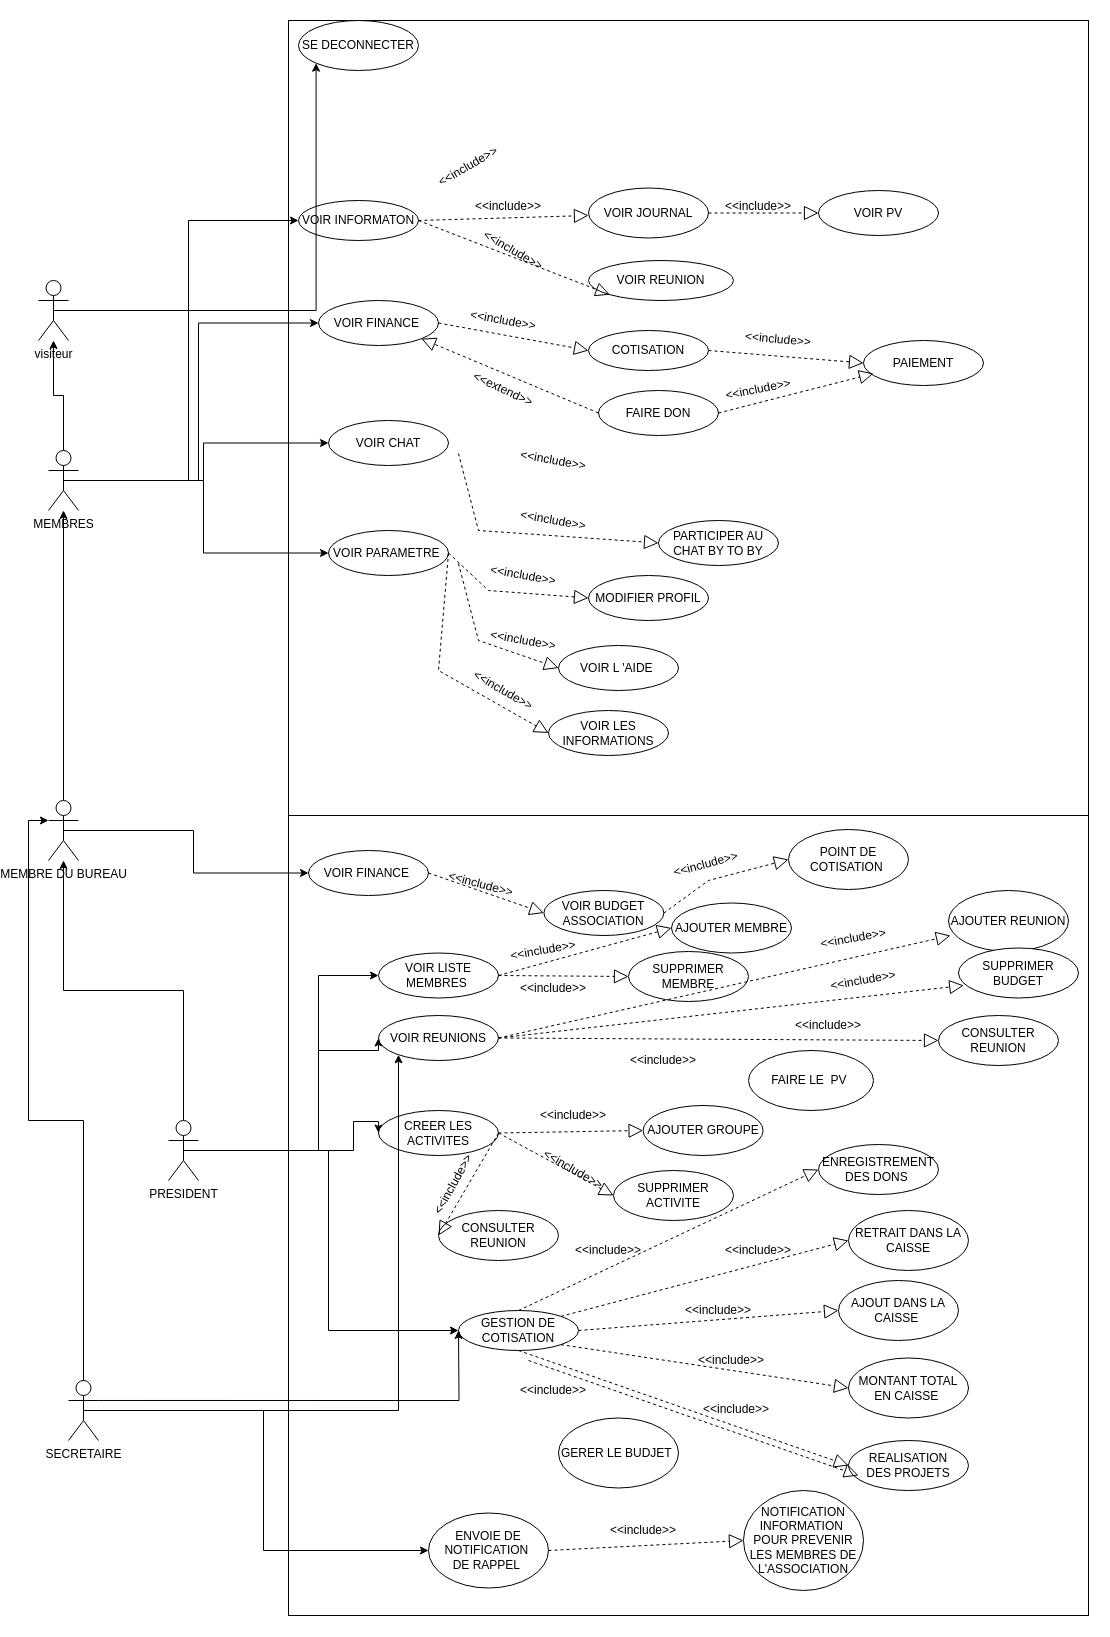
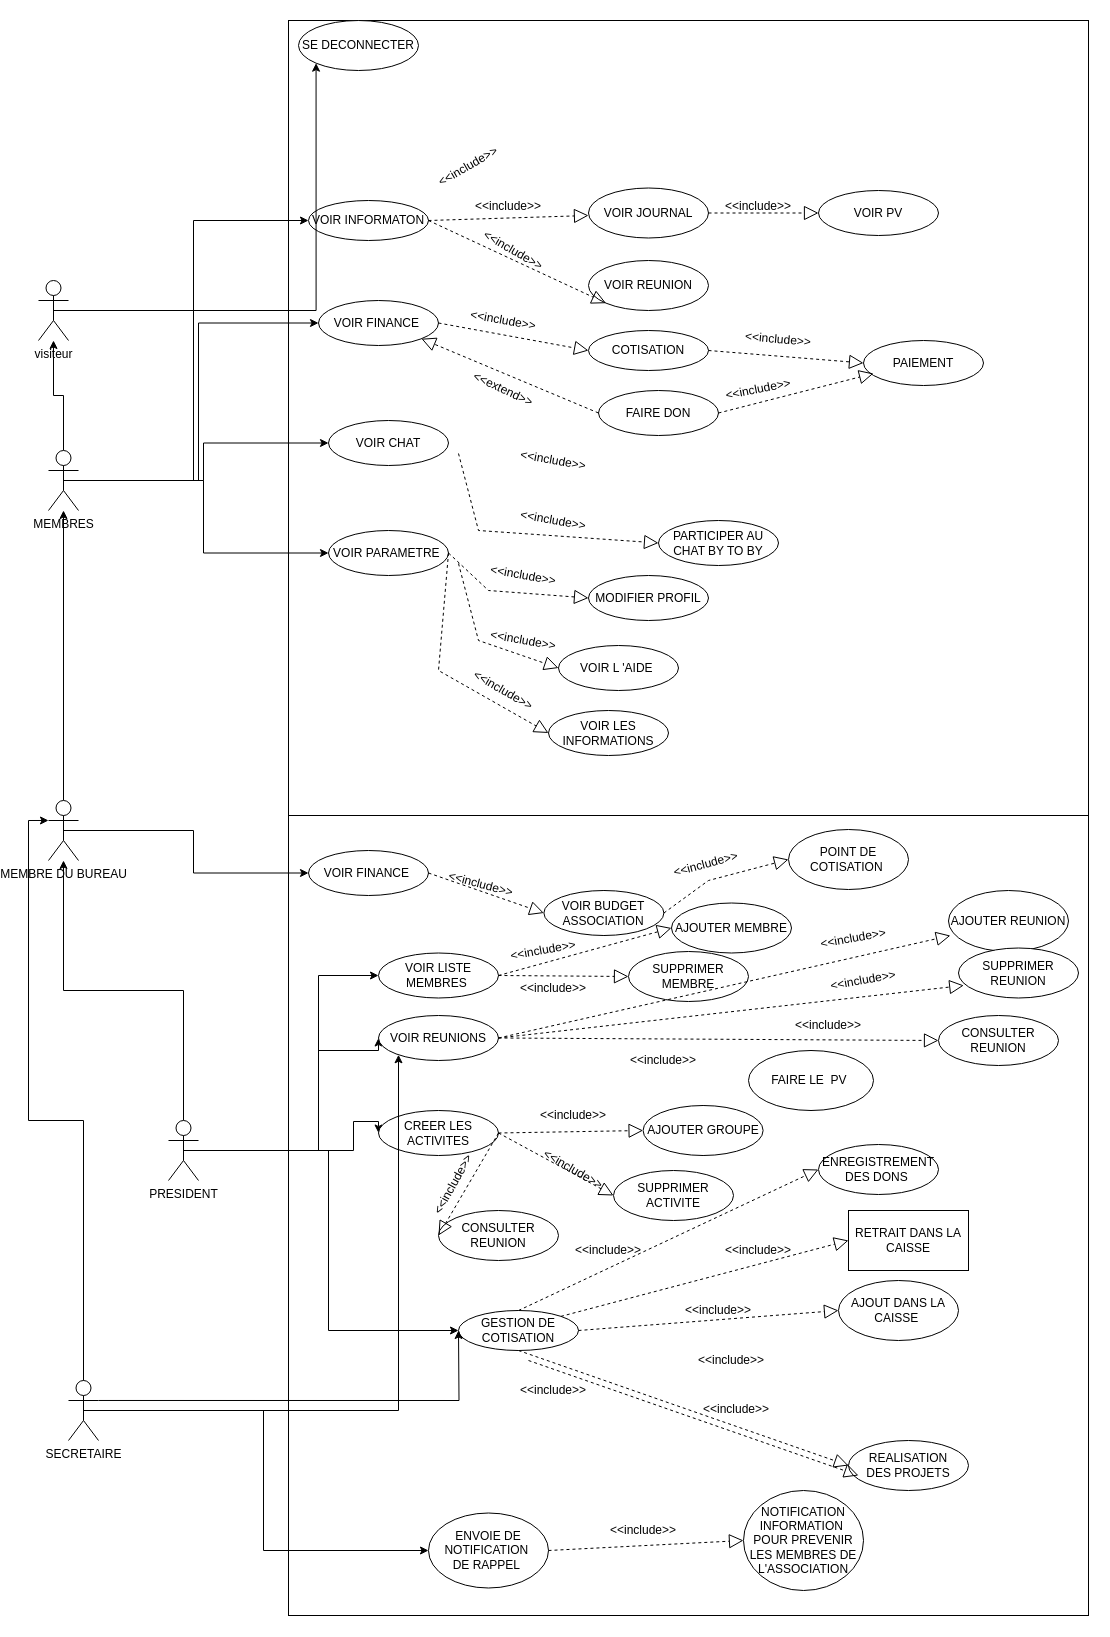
(359, 221) -> (369, 221)
(661, 281) -> (649, 286)
(1019, 974) -> (1019, 974)
(909, 1241) -> (909, 1241)
(700, 1366) -> none
(909, 1388) -> none
(619, 1453) -> none
